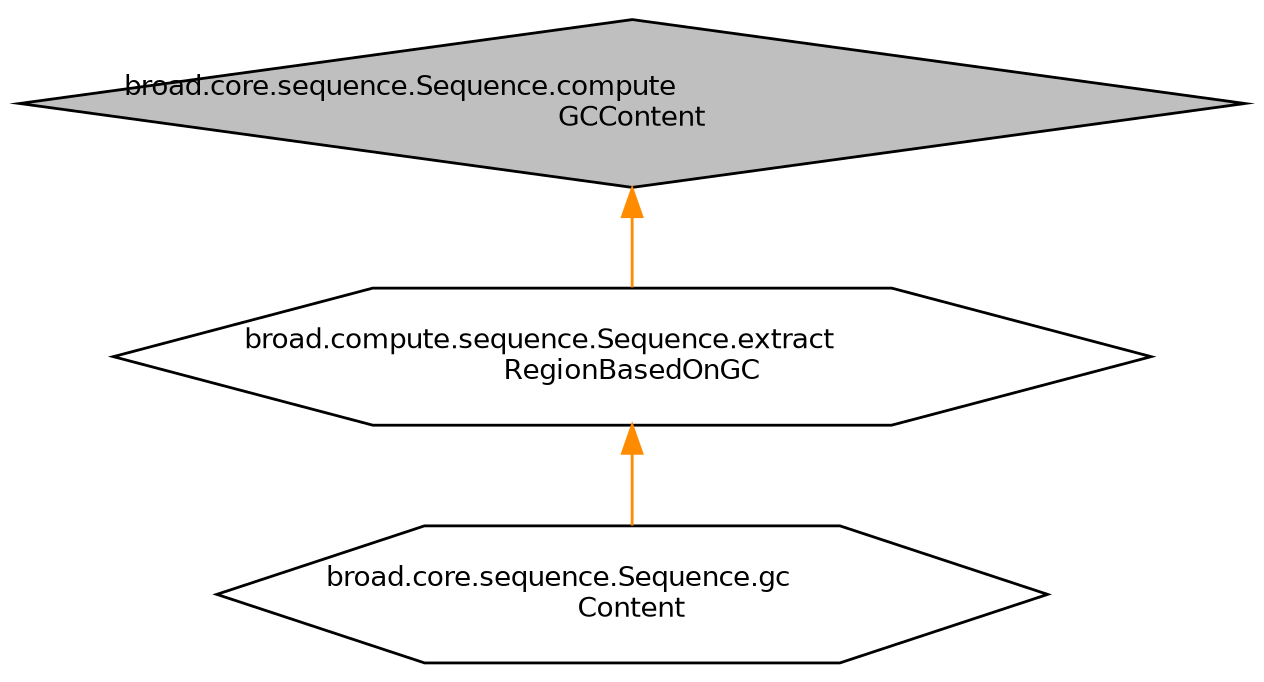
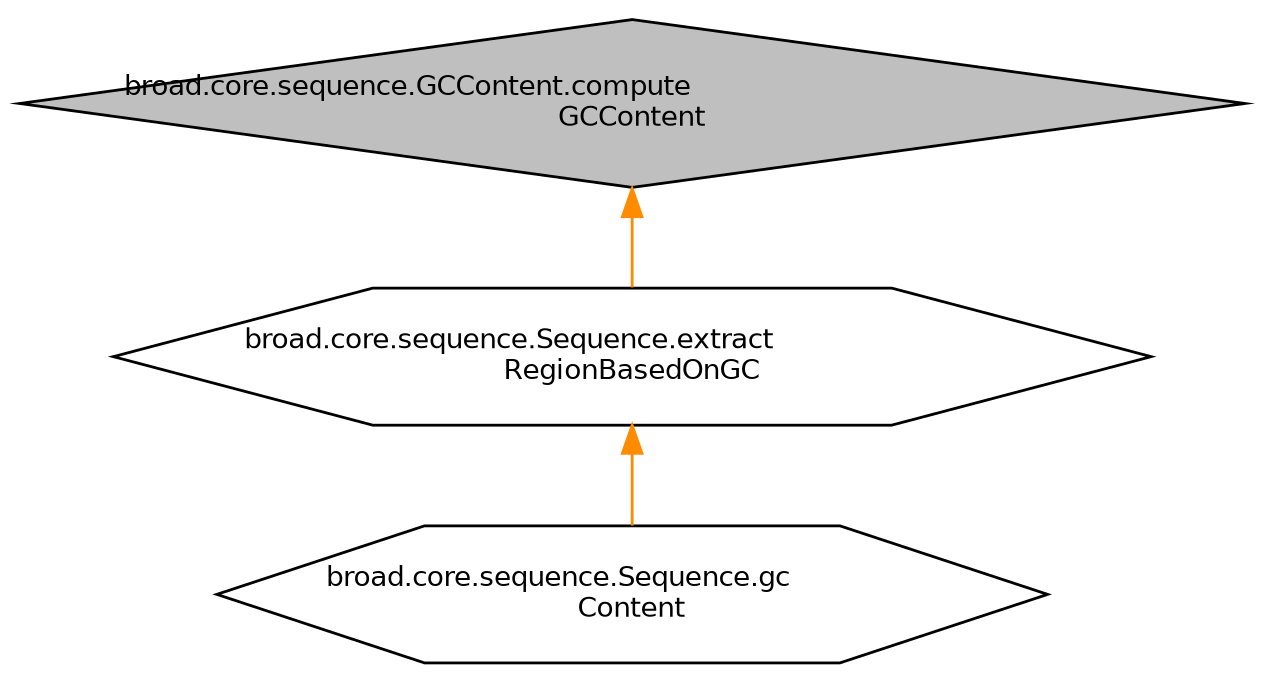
(632, 103) -> (632, 103)
(632, 357) -> (632, 357)
